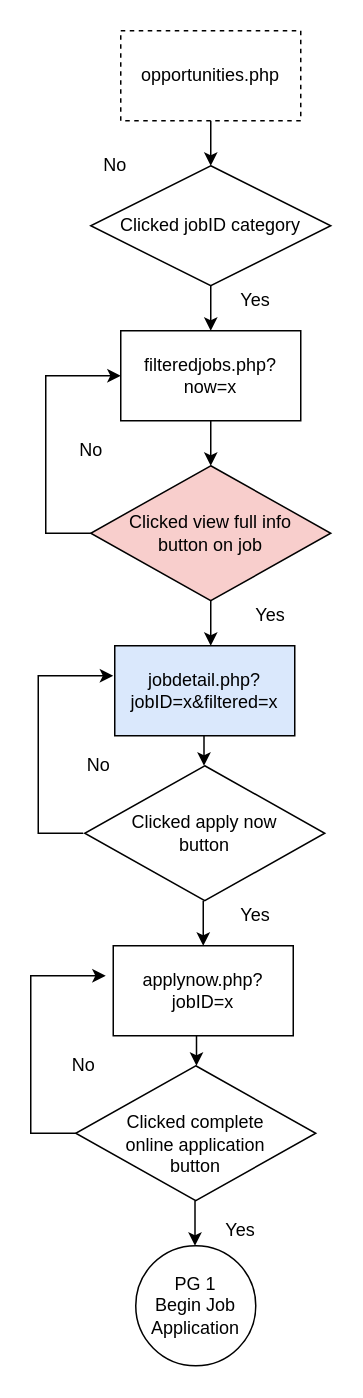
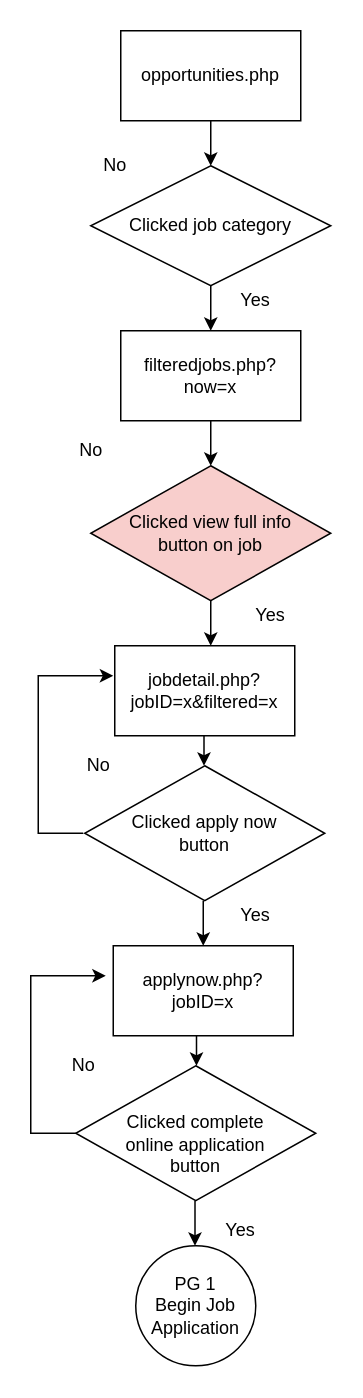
(211, 76) -> (211, 76)
(211, 226) -> (211, 226)
(46, 445) -> none
(205, 691) -> (205, 691)
